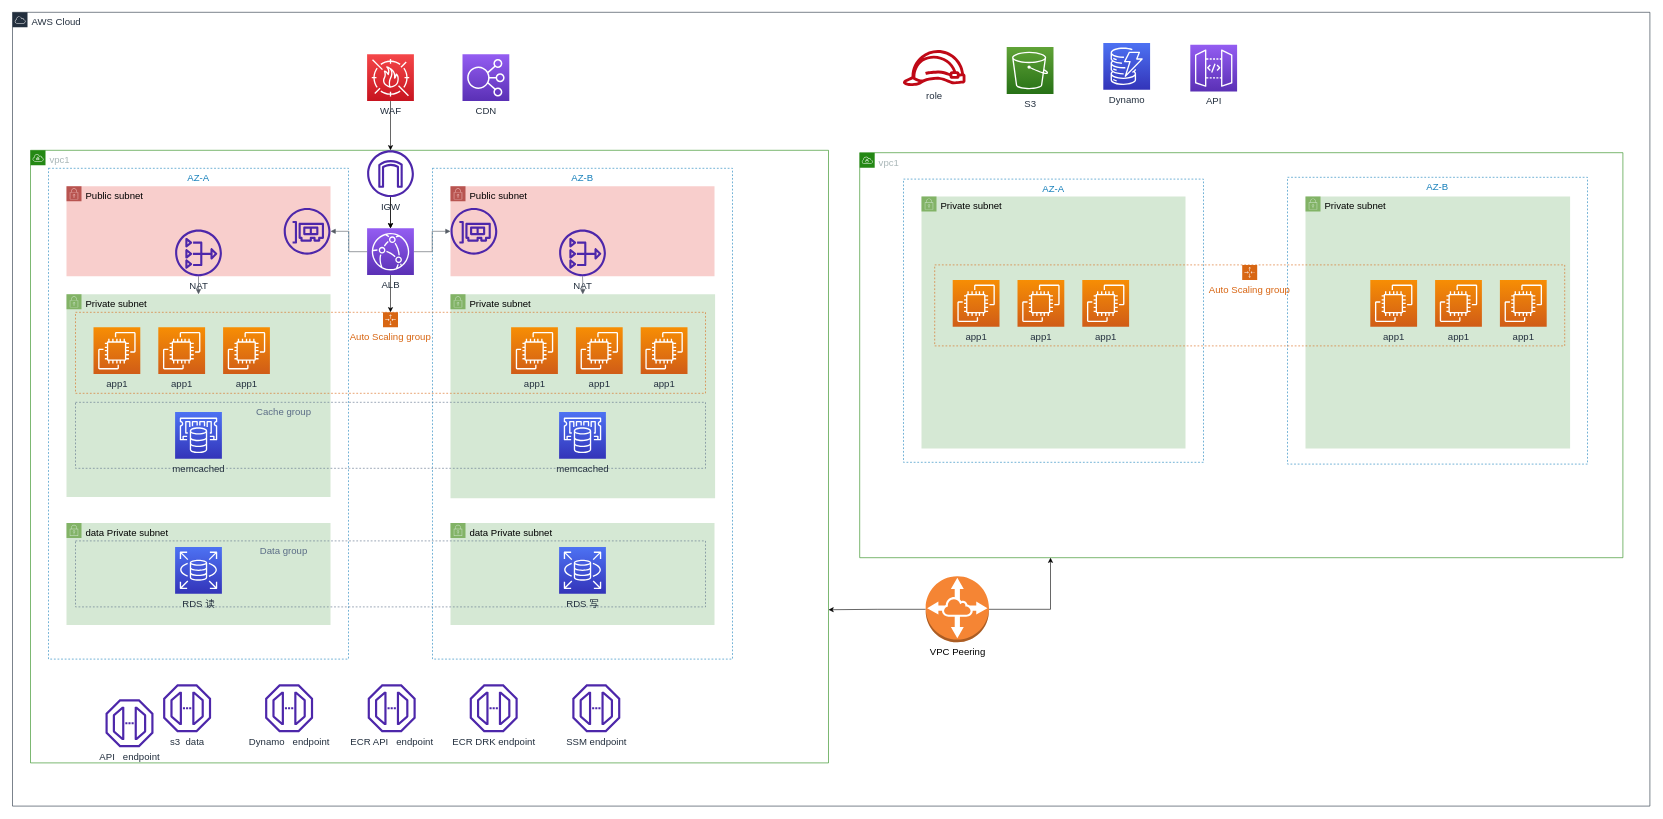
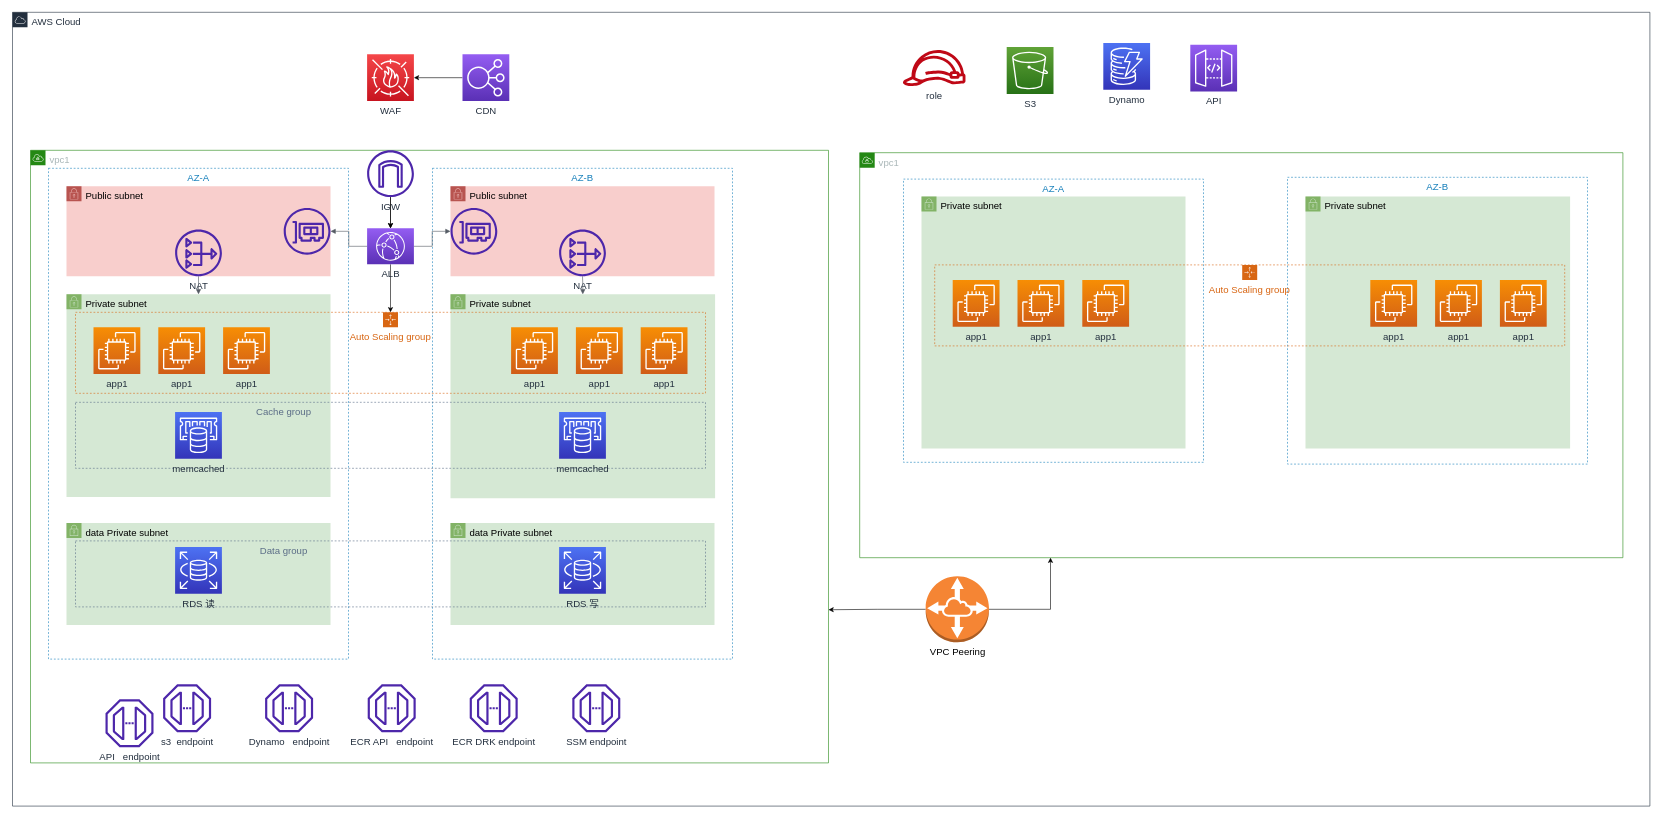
none -> (419, 78)
(390, 123) -> none
(390, 252) -> (390, 246)
(187, 742) -> (187, 742)
